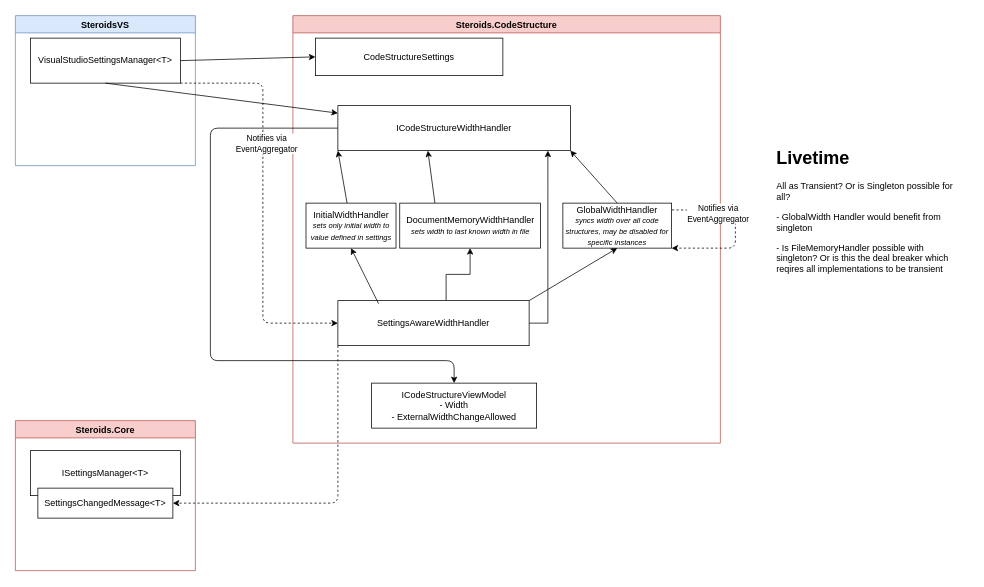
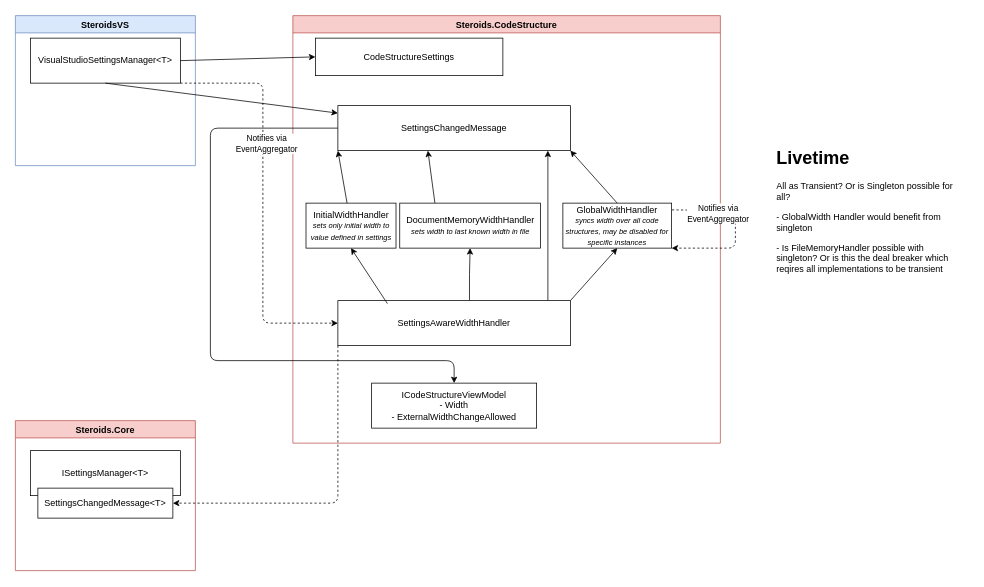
(454, 128) -> (454, 128)
(434, 323) -> (454, 323)
